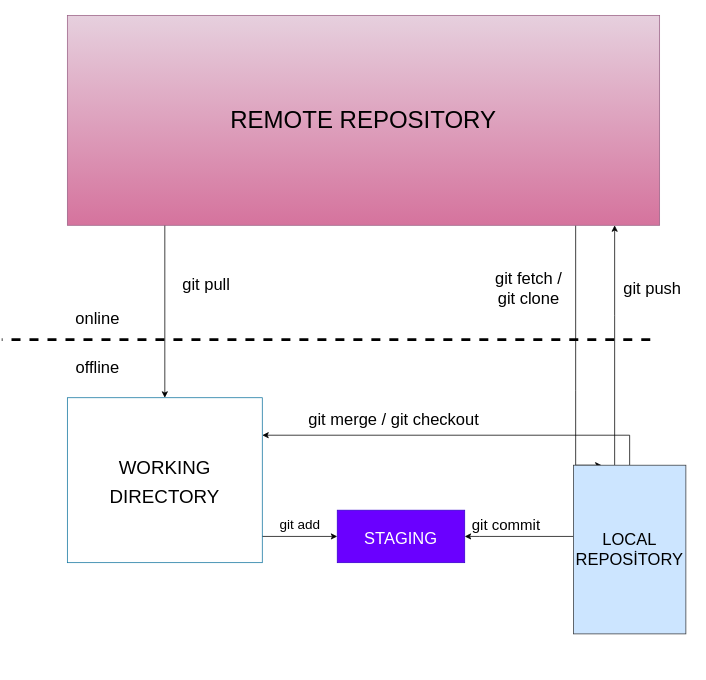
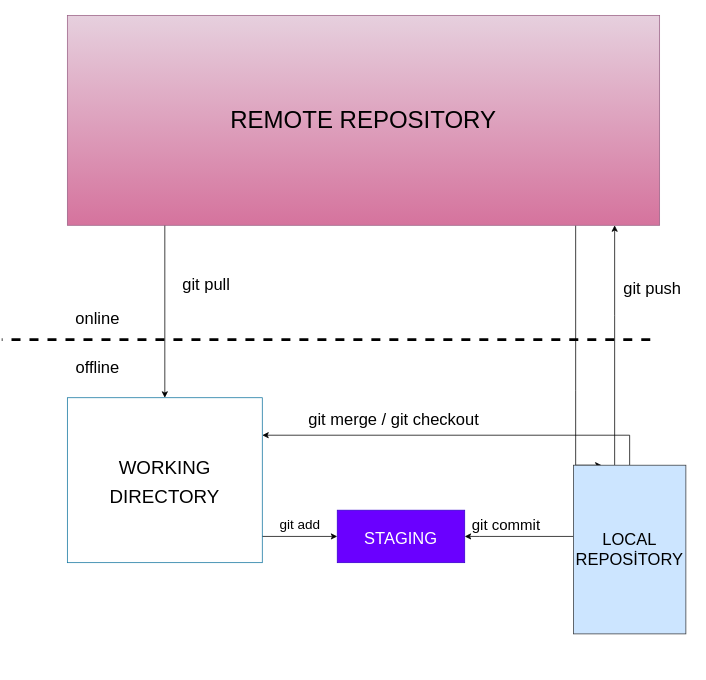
(528, 289) -> none
